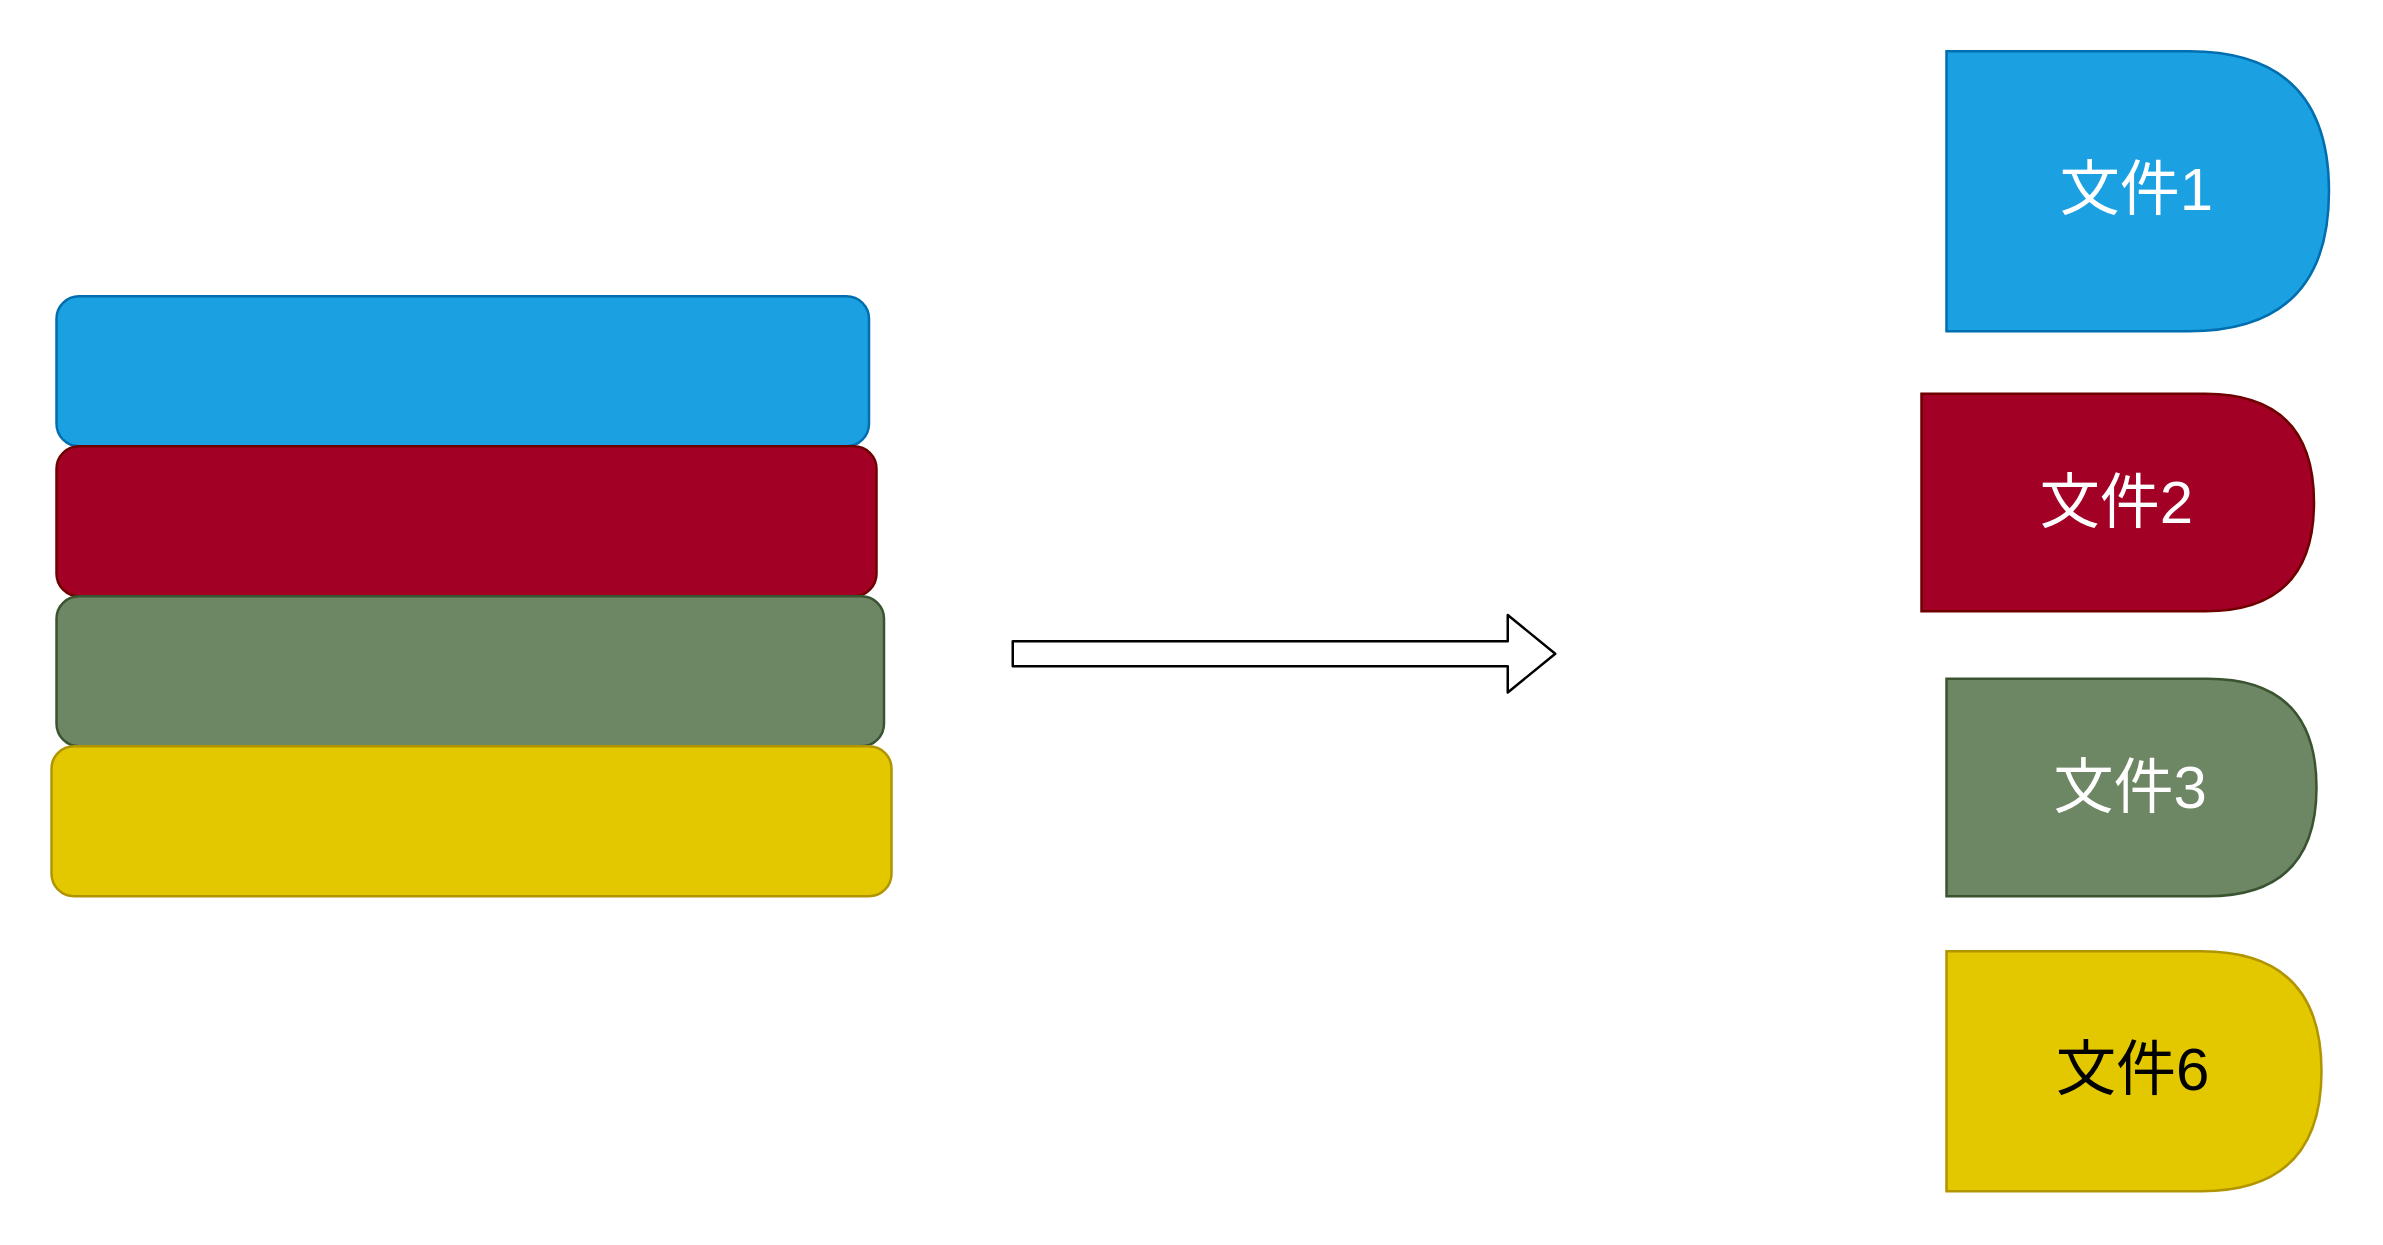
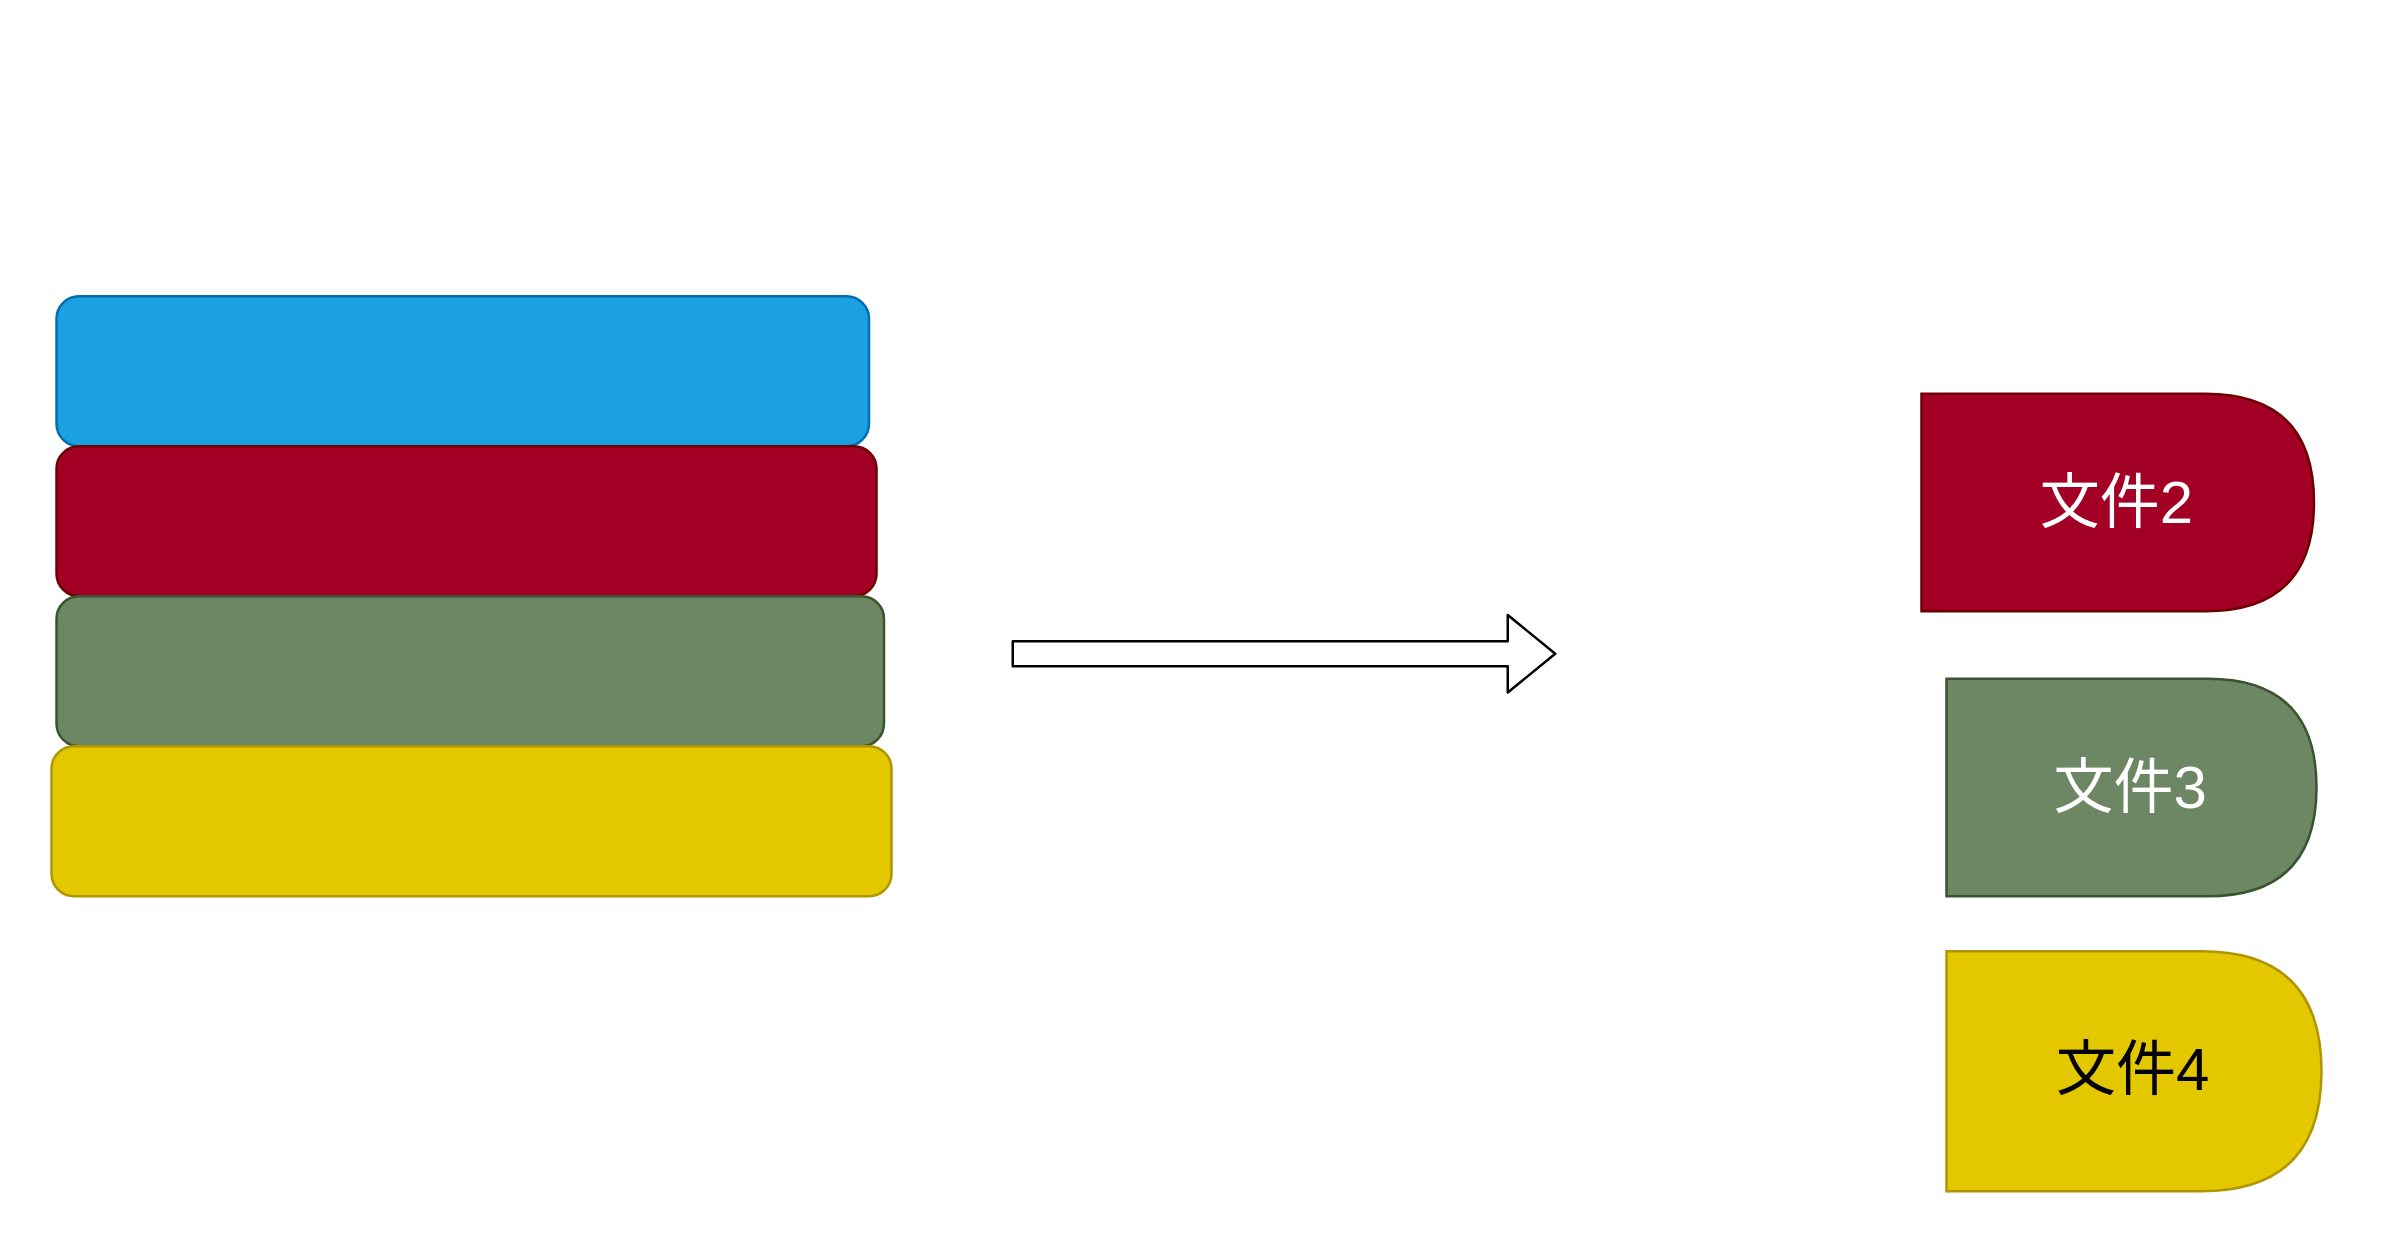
(2138, 191) -> none
(2134, 1071) -> (2134, 1071)
